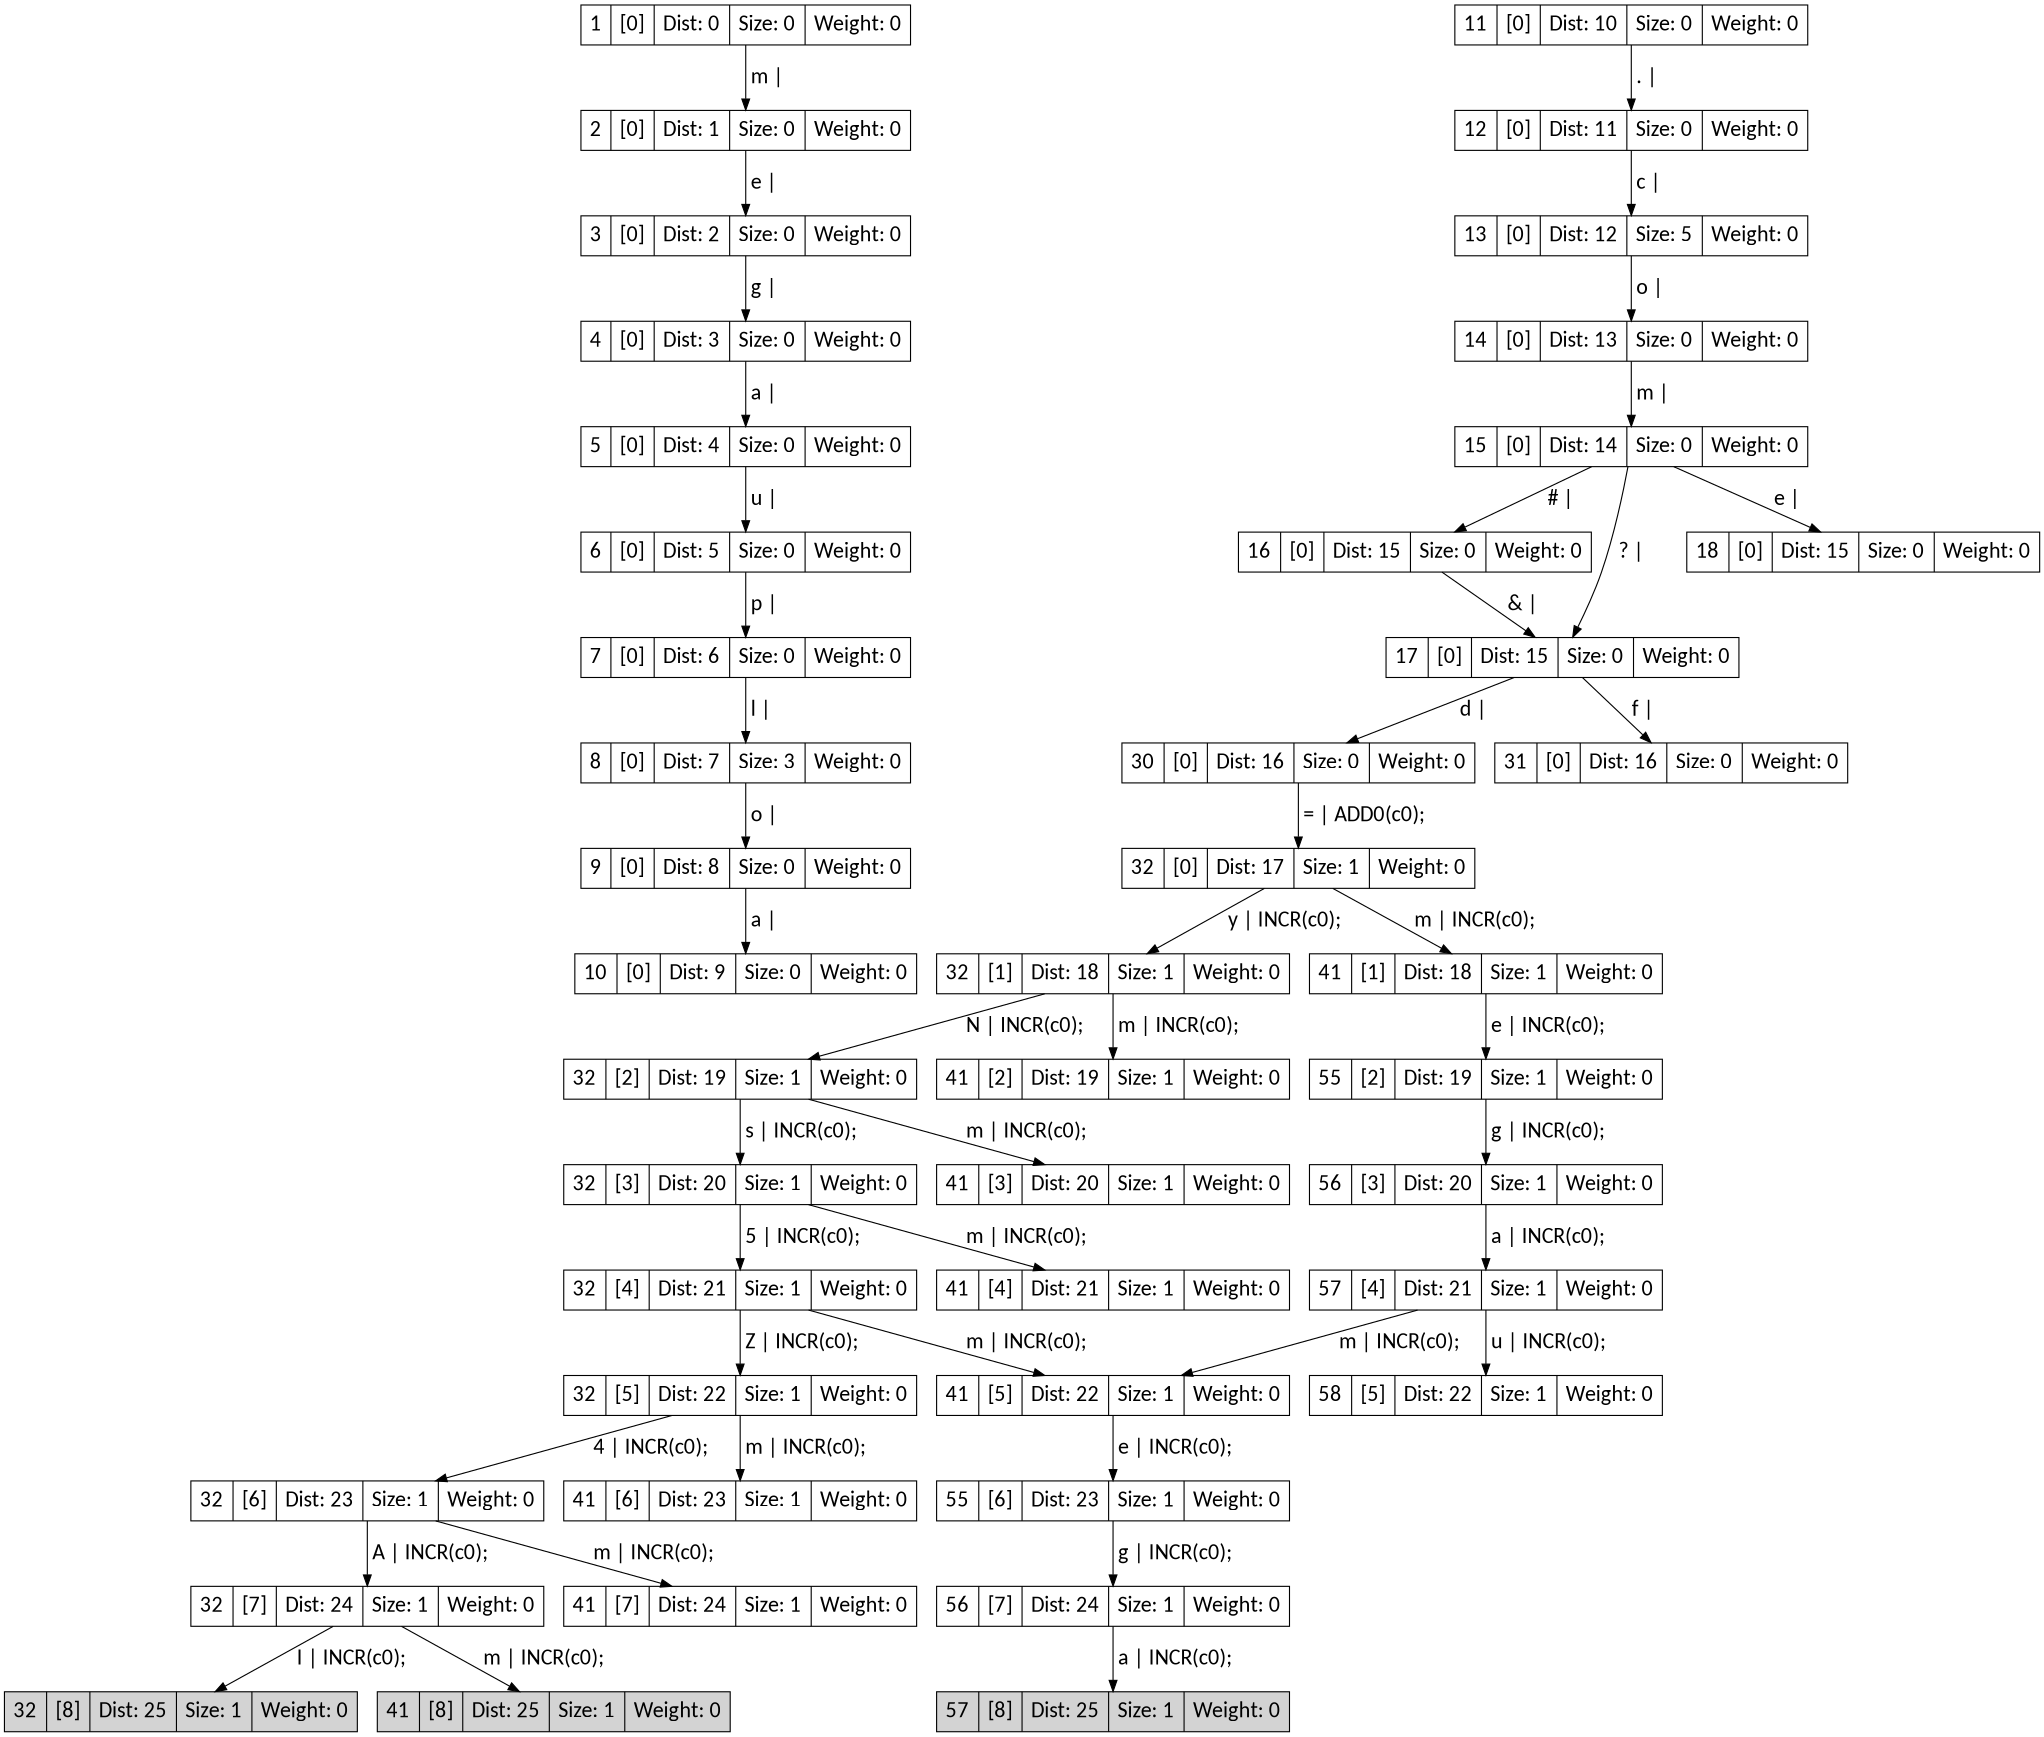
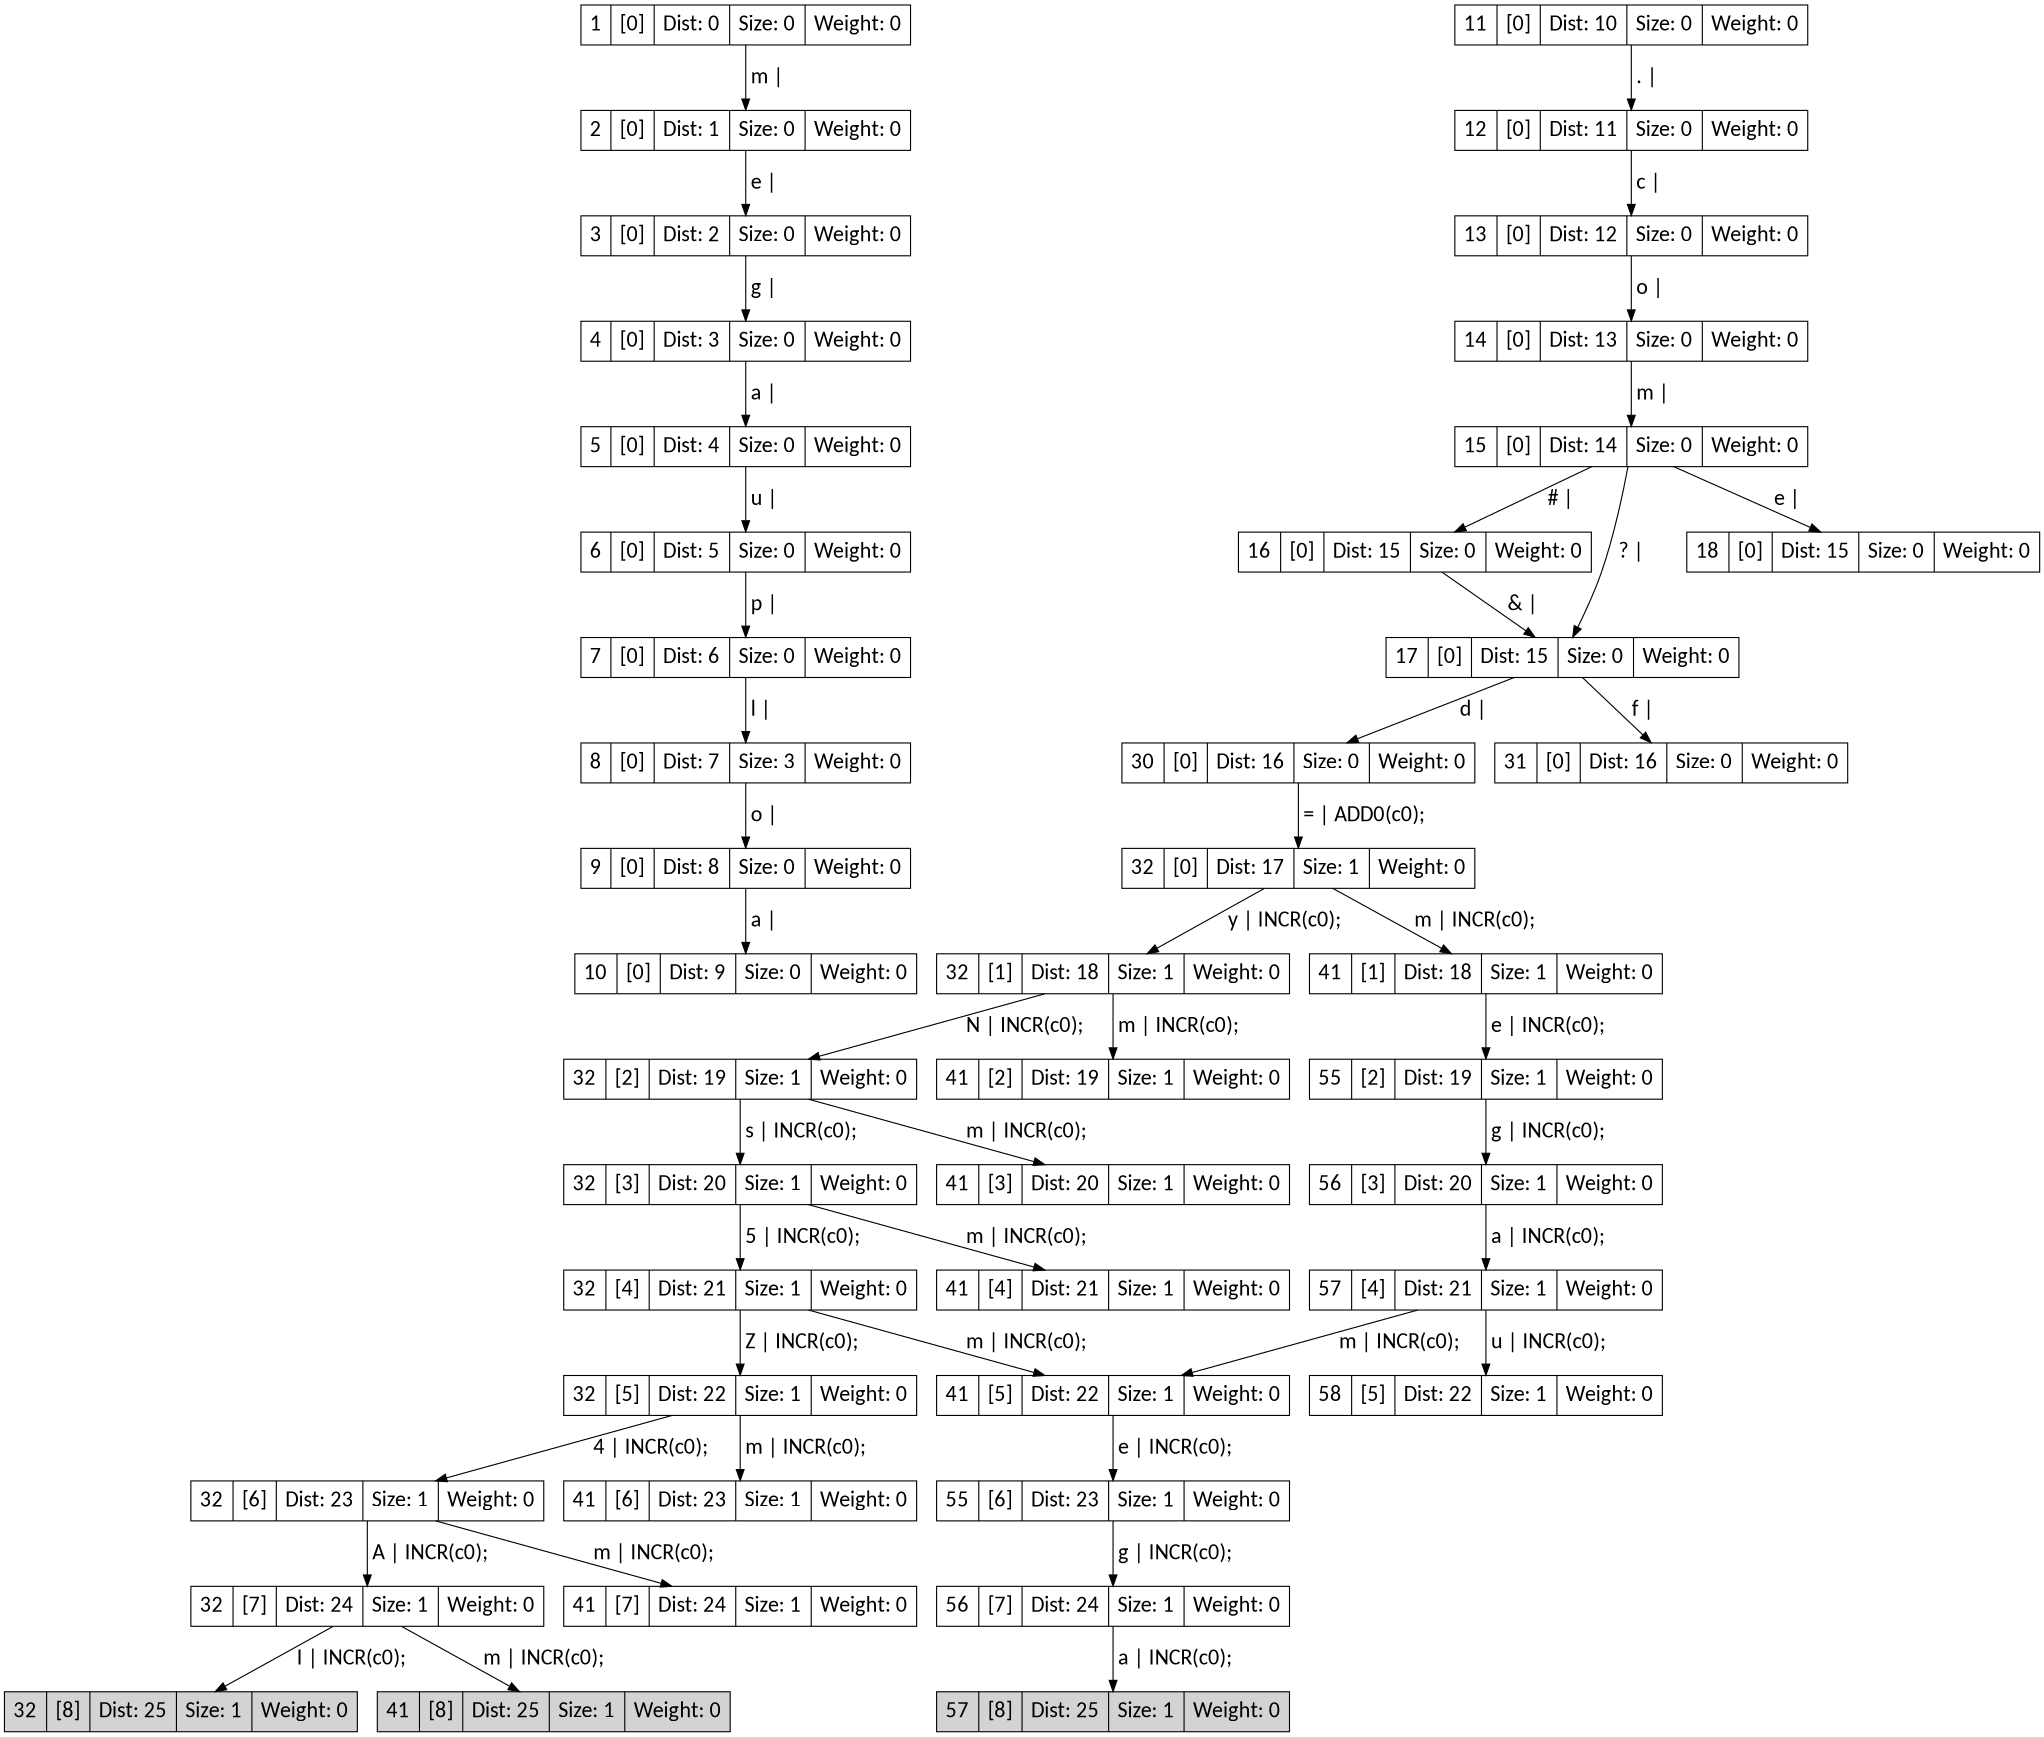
(1665, 235) -> (1665, 235)
